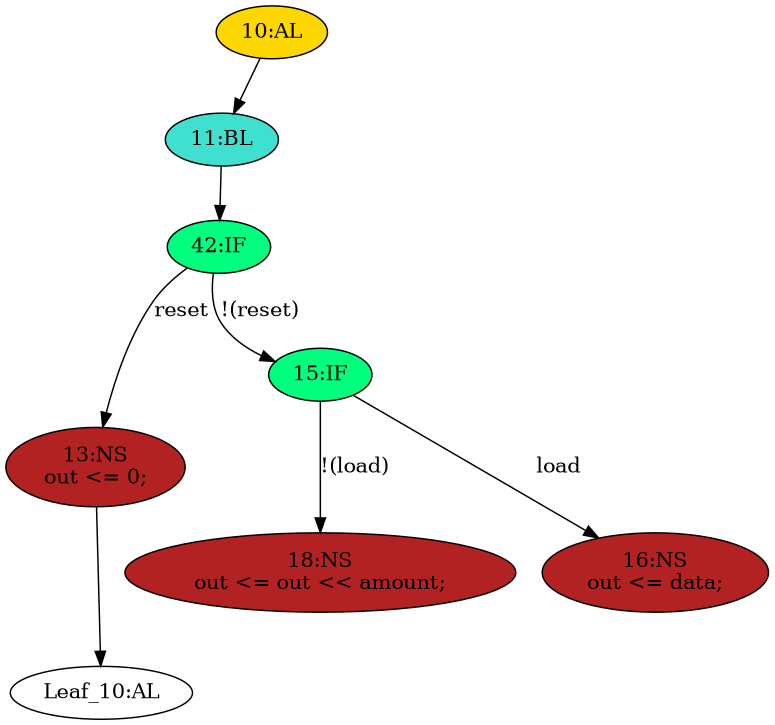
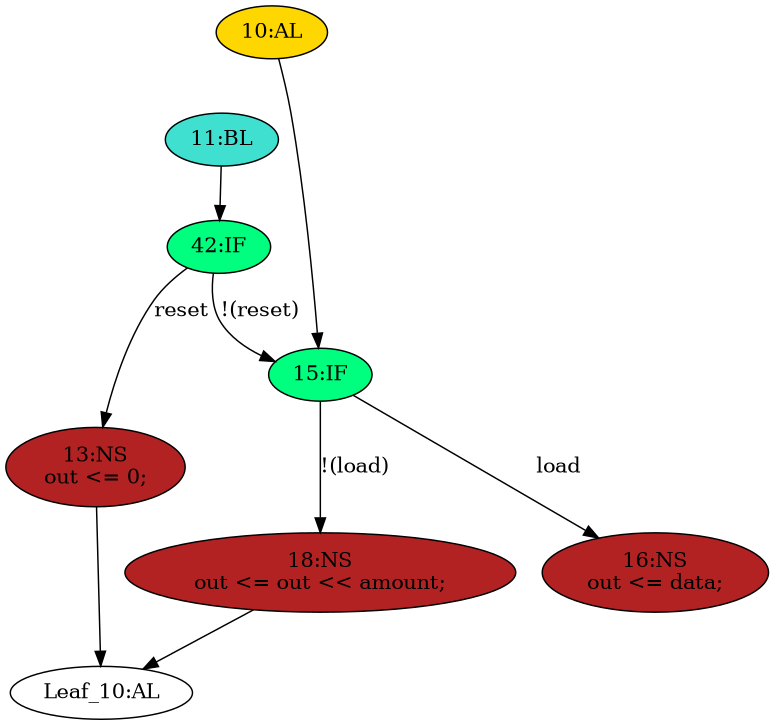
(250, 79) -> (303, 195)
none -> (205, 636)
